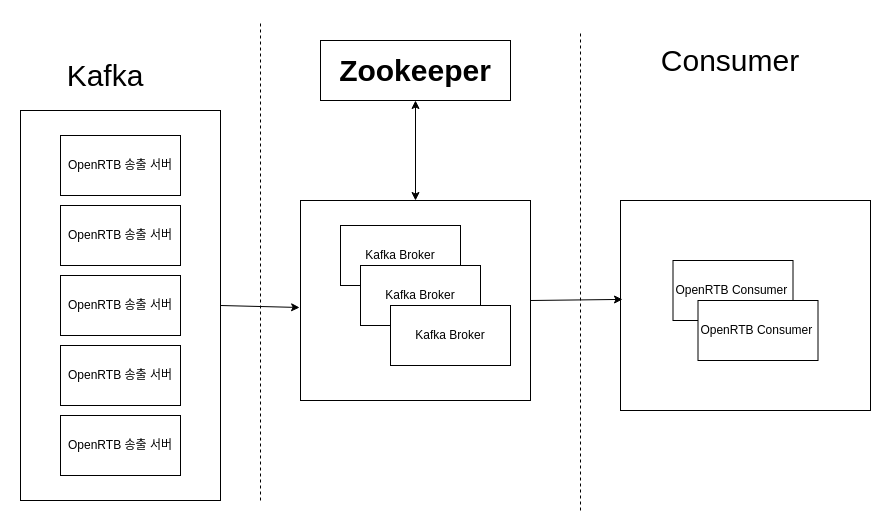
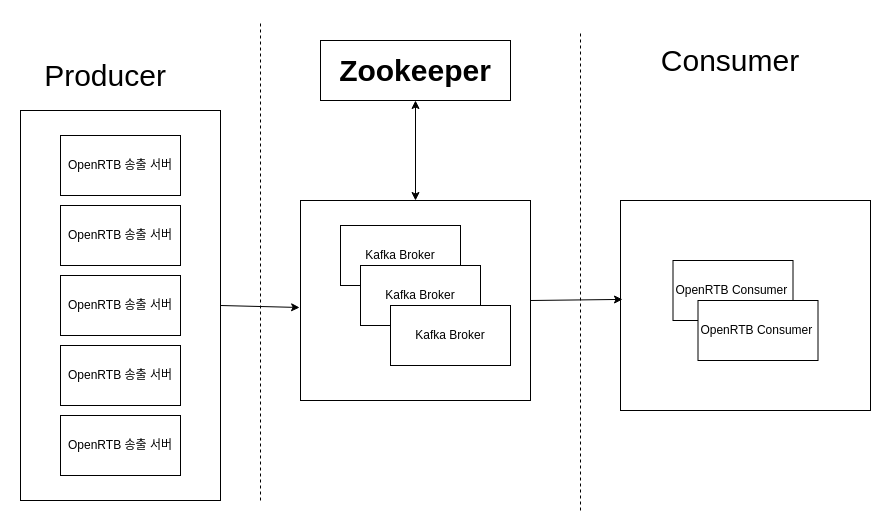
(106, 76) -> (106, 76)
